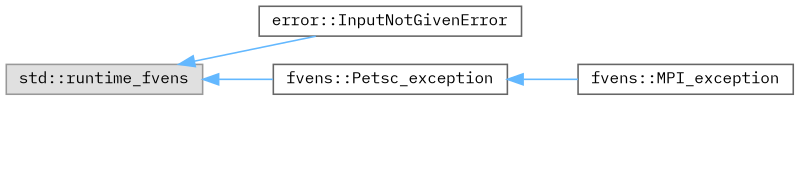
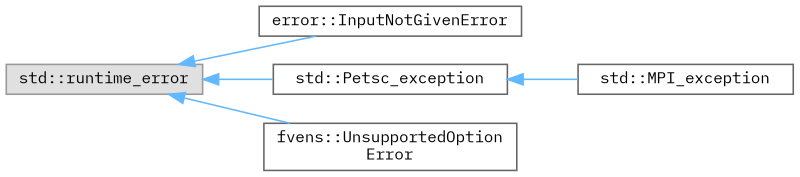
(104, 79) -> (104, 79)
(390, 79) -> (390, 79)
(686, 79) -> (686, 79)
none -> (390, 147)
